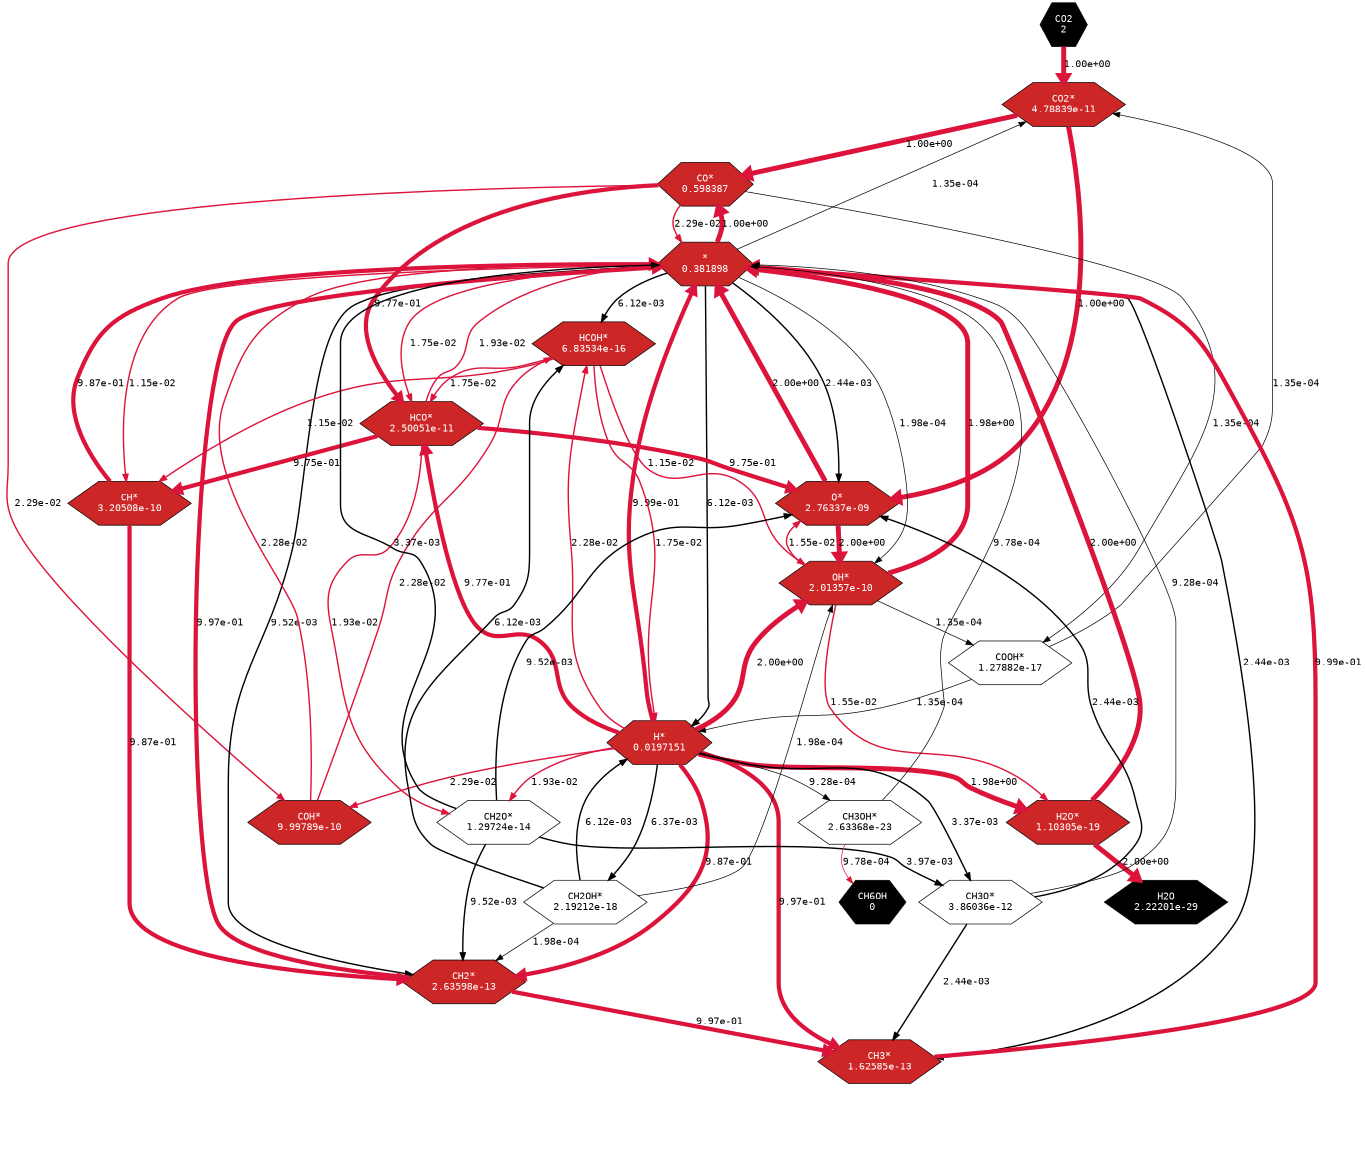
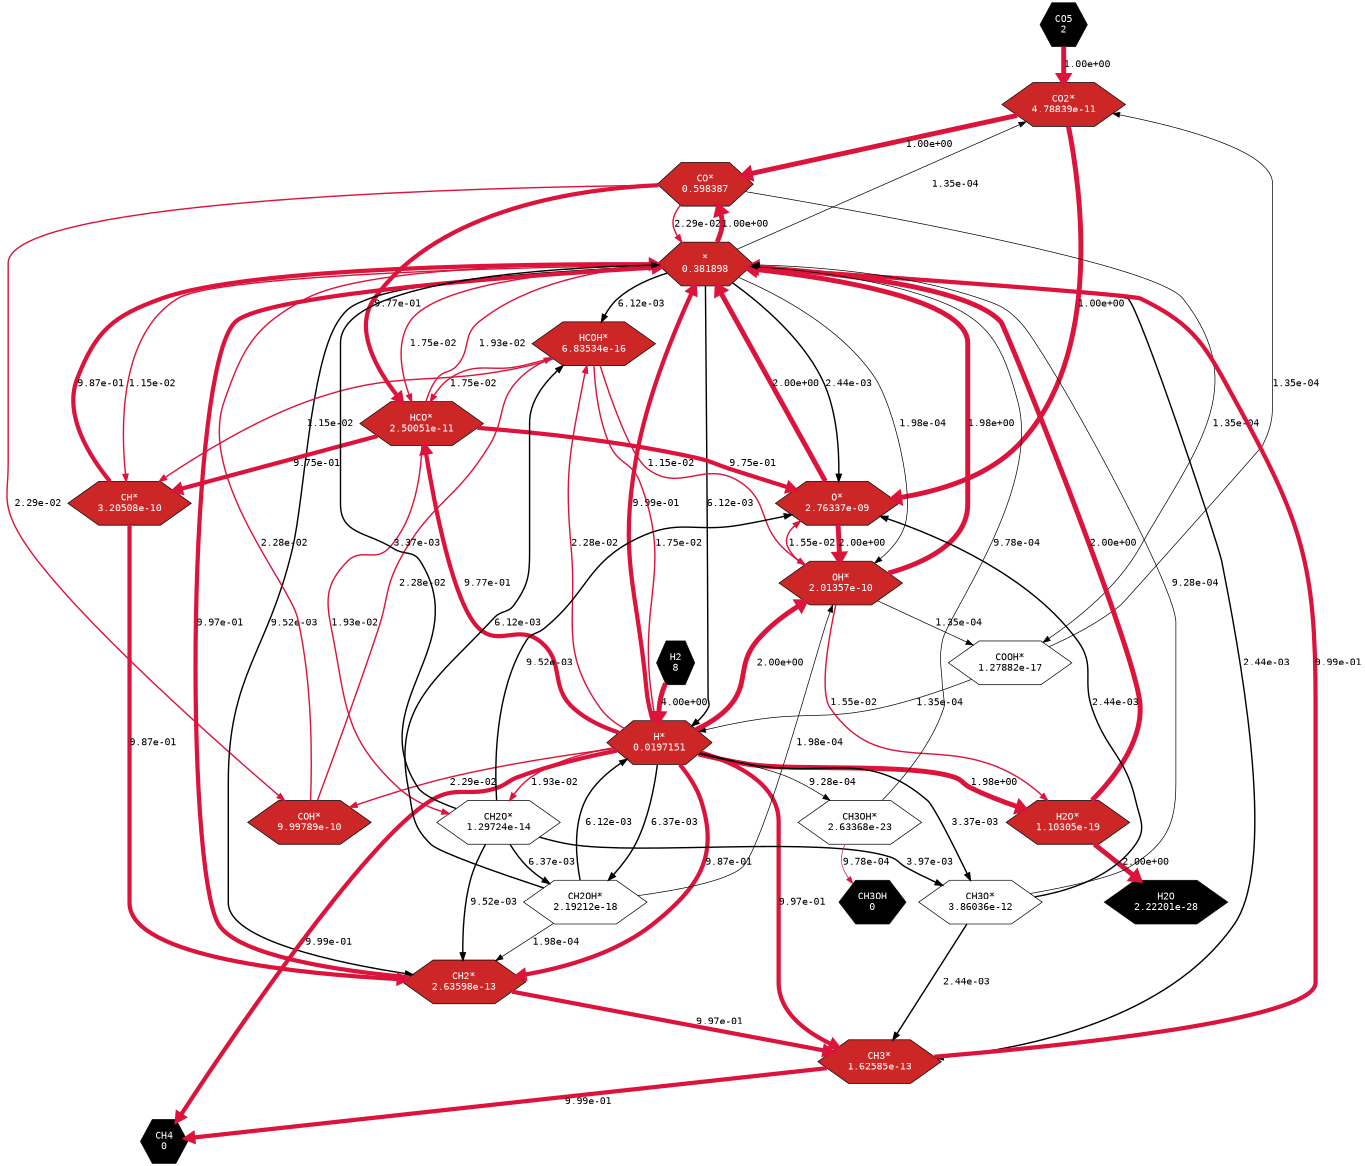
(1064, 25) -> (1064, 25)
none -> (676, 663)
none -> (525, 864)
(872, 902) -> (872, 902)
(1166, 902) -> (1166, 902)
none -> (164, 1141)
